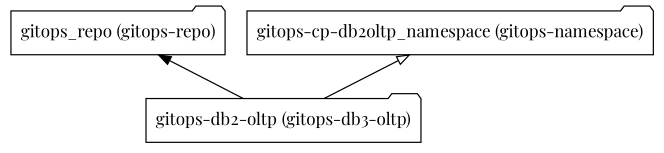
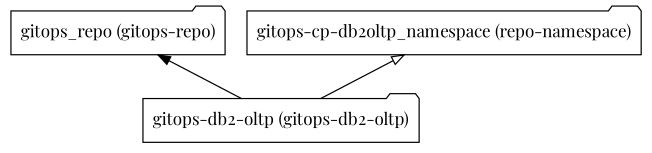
(450, 33) -> (444, 33)
(283, 120) -> (281, 120)
